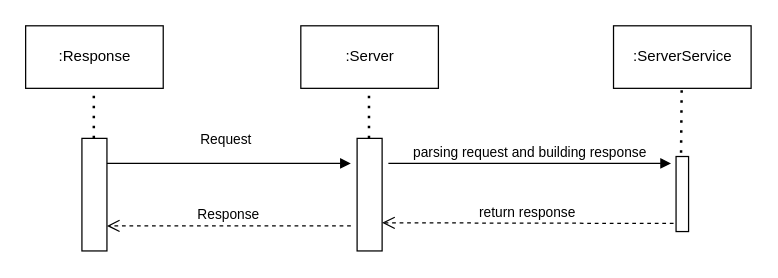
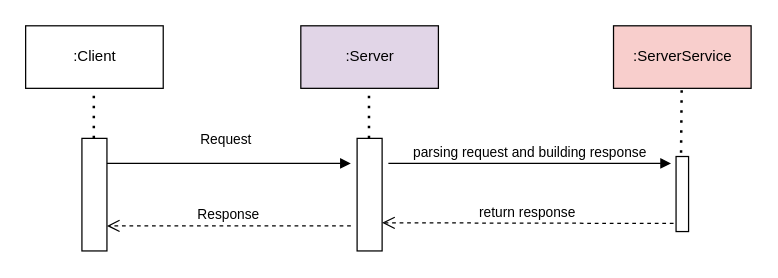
(95, 57) -> (95, 57)
(369, 57) -> (369, 57)
(682, 57) -> (682, 57)
